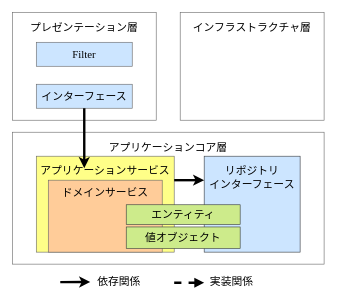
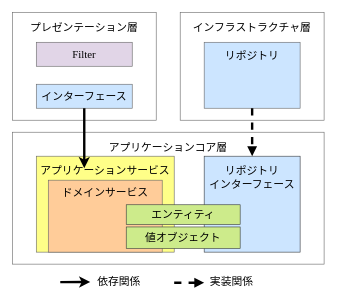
(84, 54) -> (84, 54)
none -> (252, 75)
none -> (252, 127)
(186, 180) -> none
